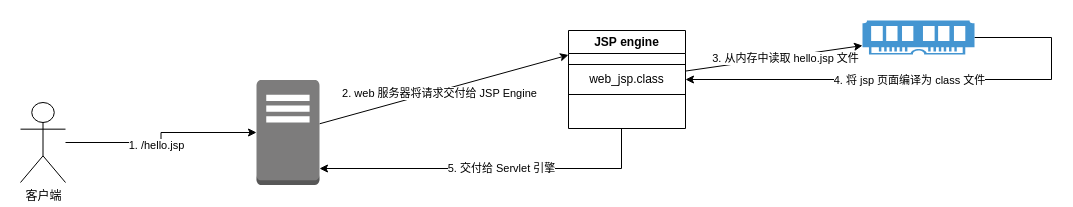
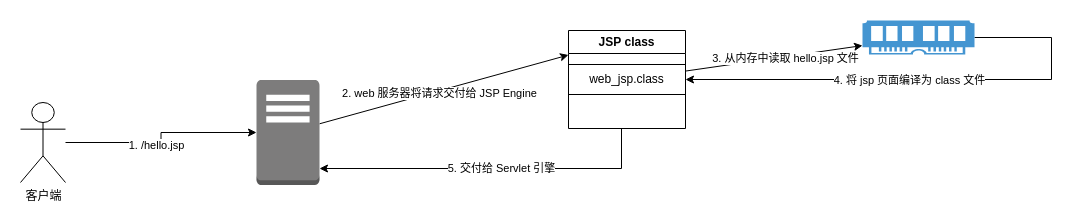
(627, 43) -> (627, 43)
